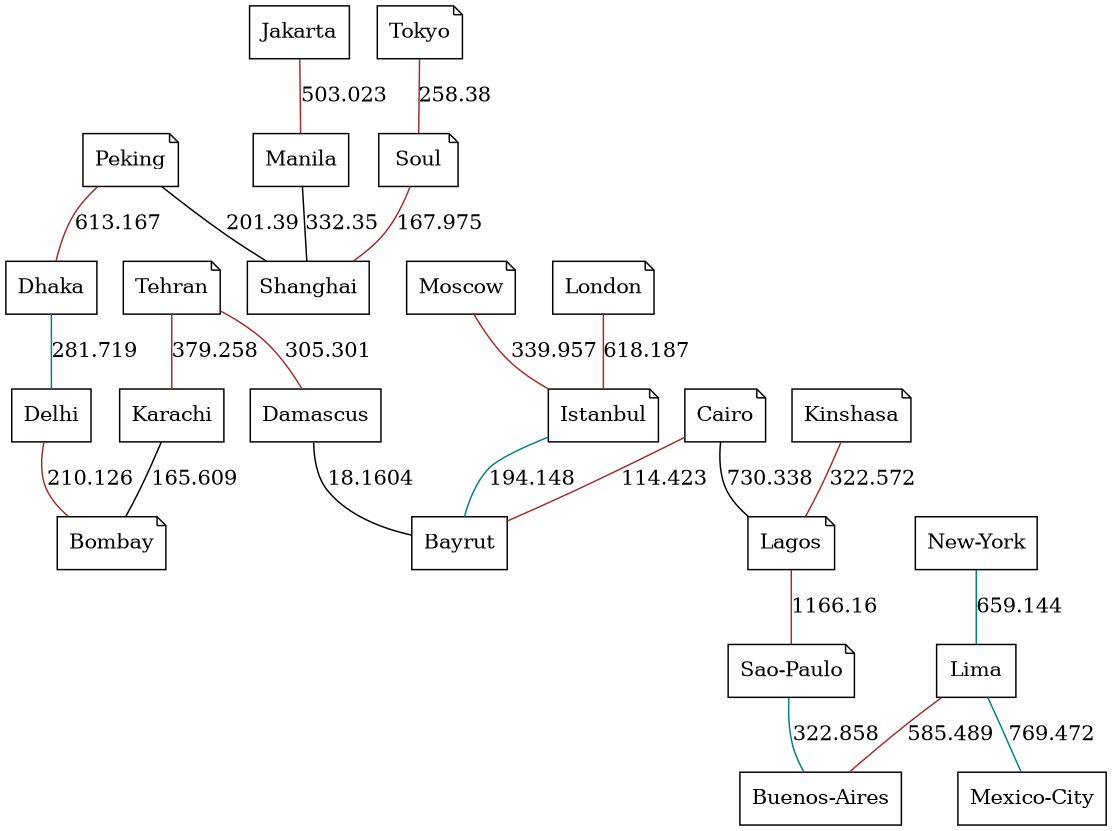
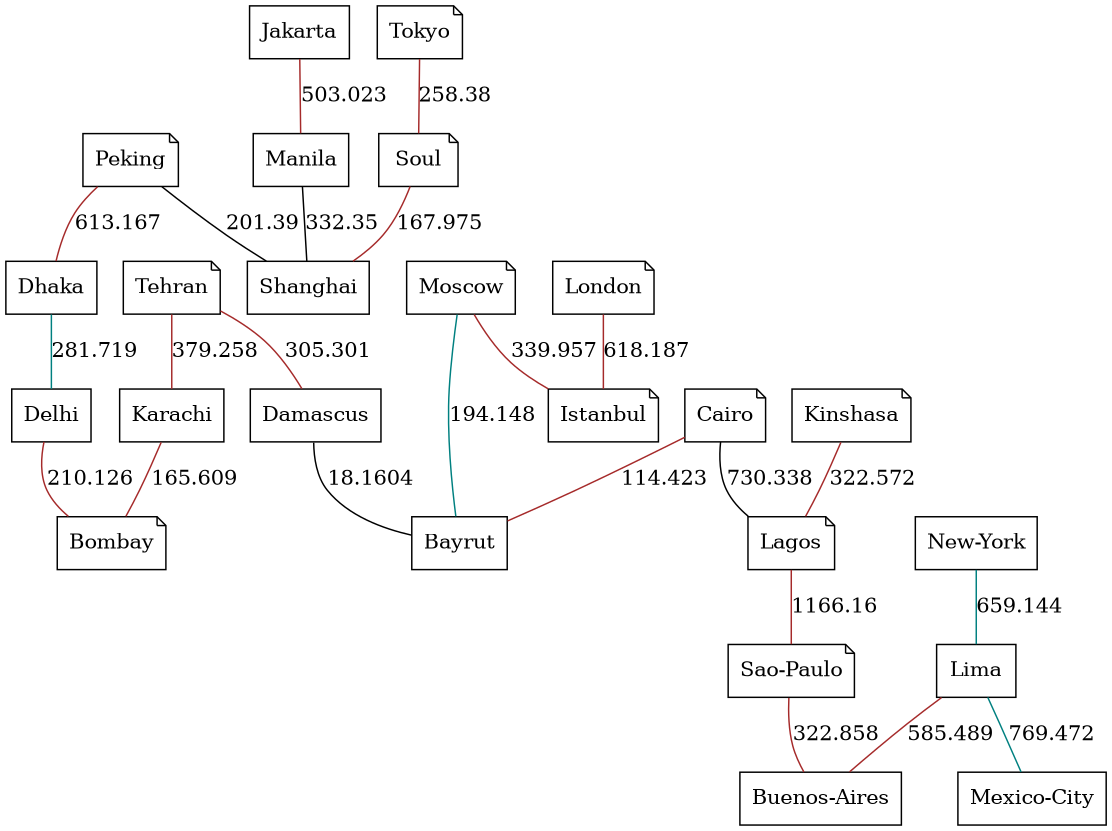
(494, 464) -> (449, 415)
(145, 480) -> (145, 480)
(791, 736) -> (791, 736)
